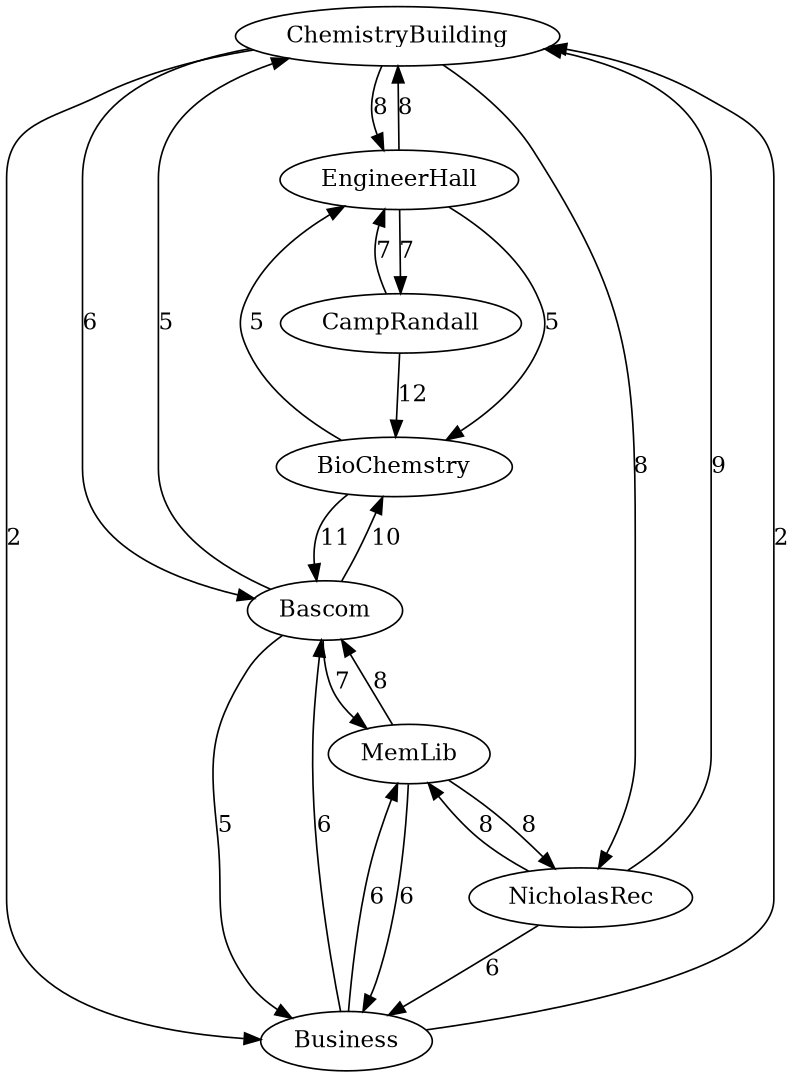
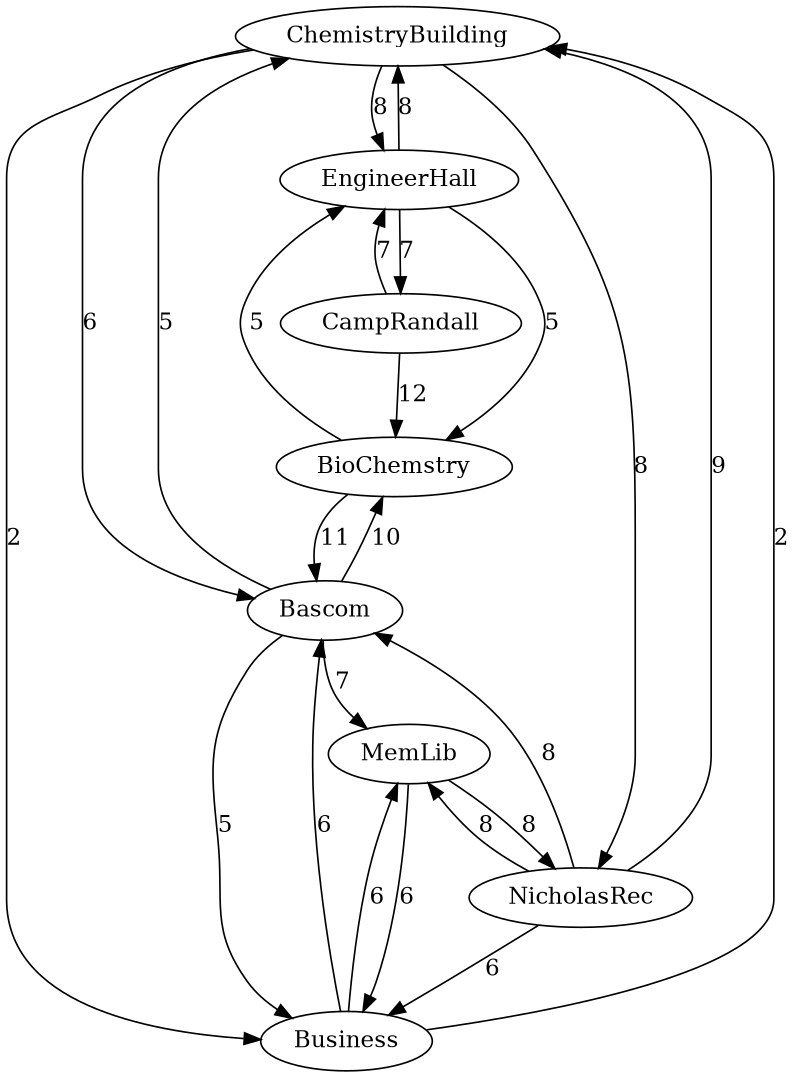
(371, 689) -> (510, 731)
